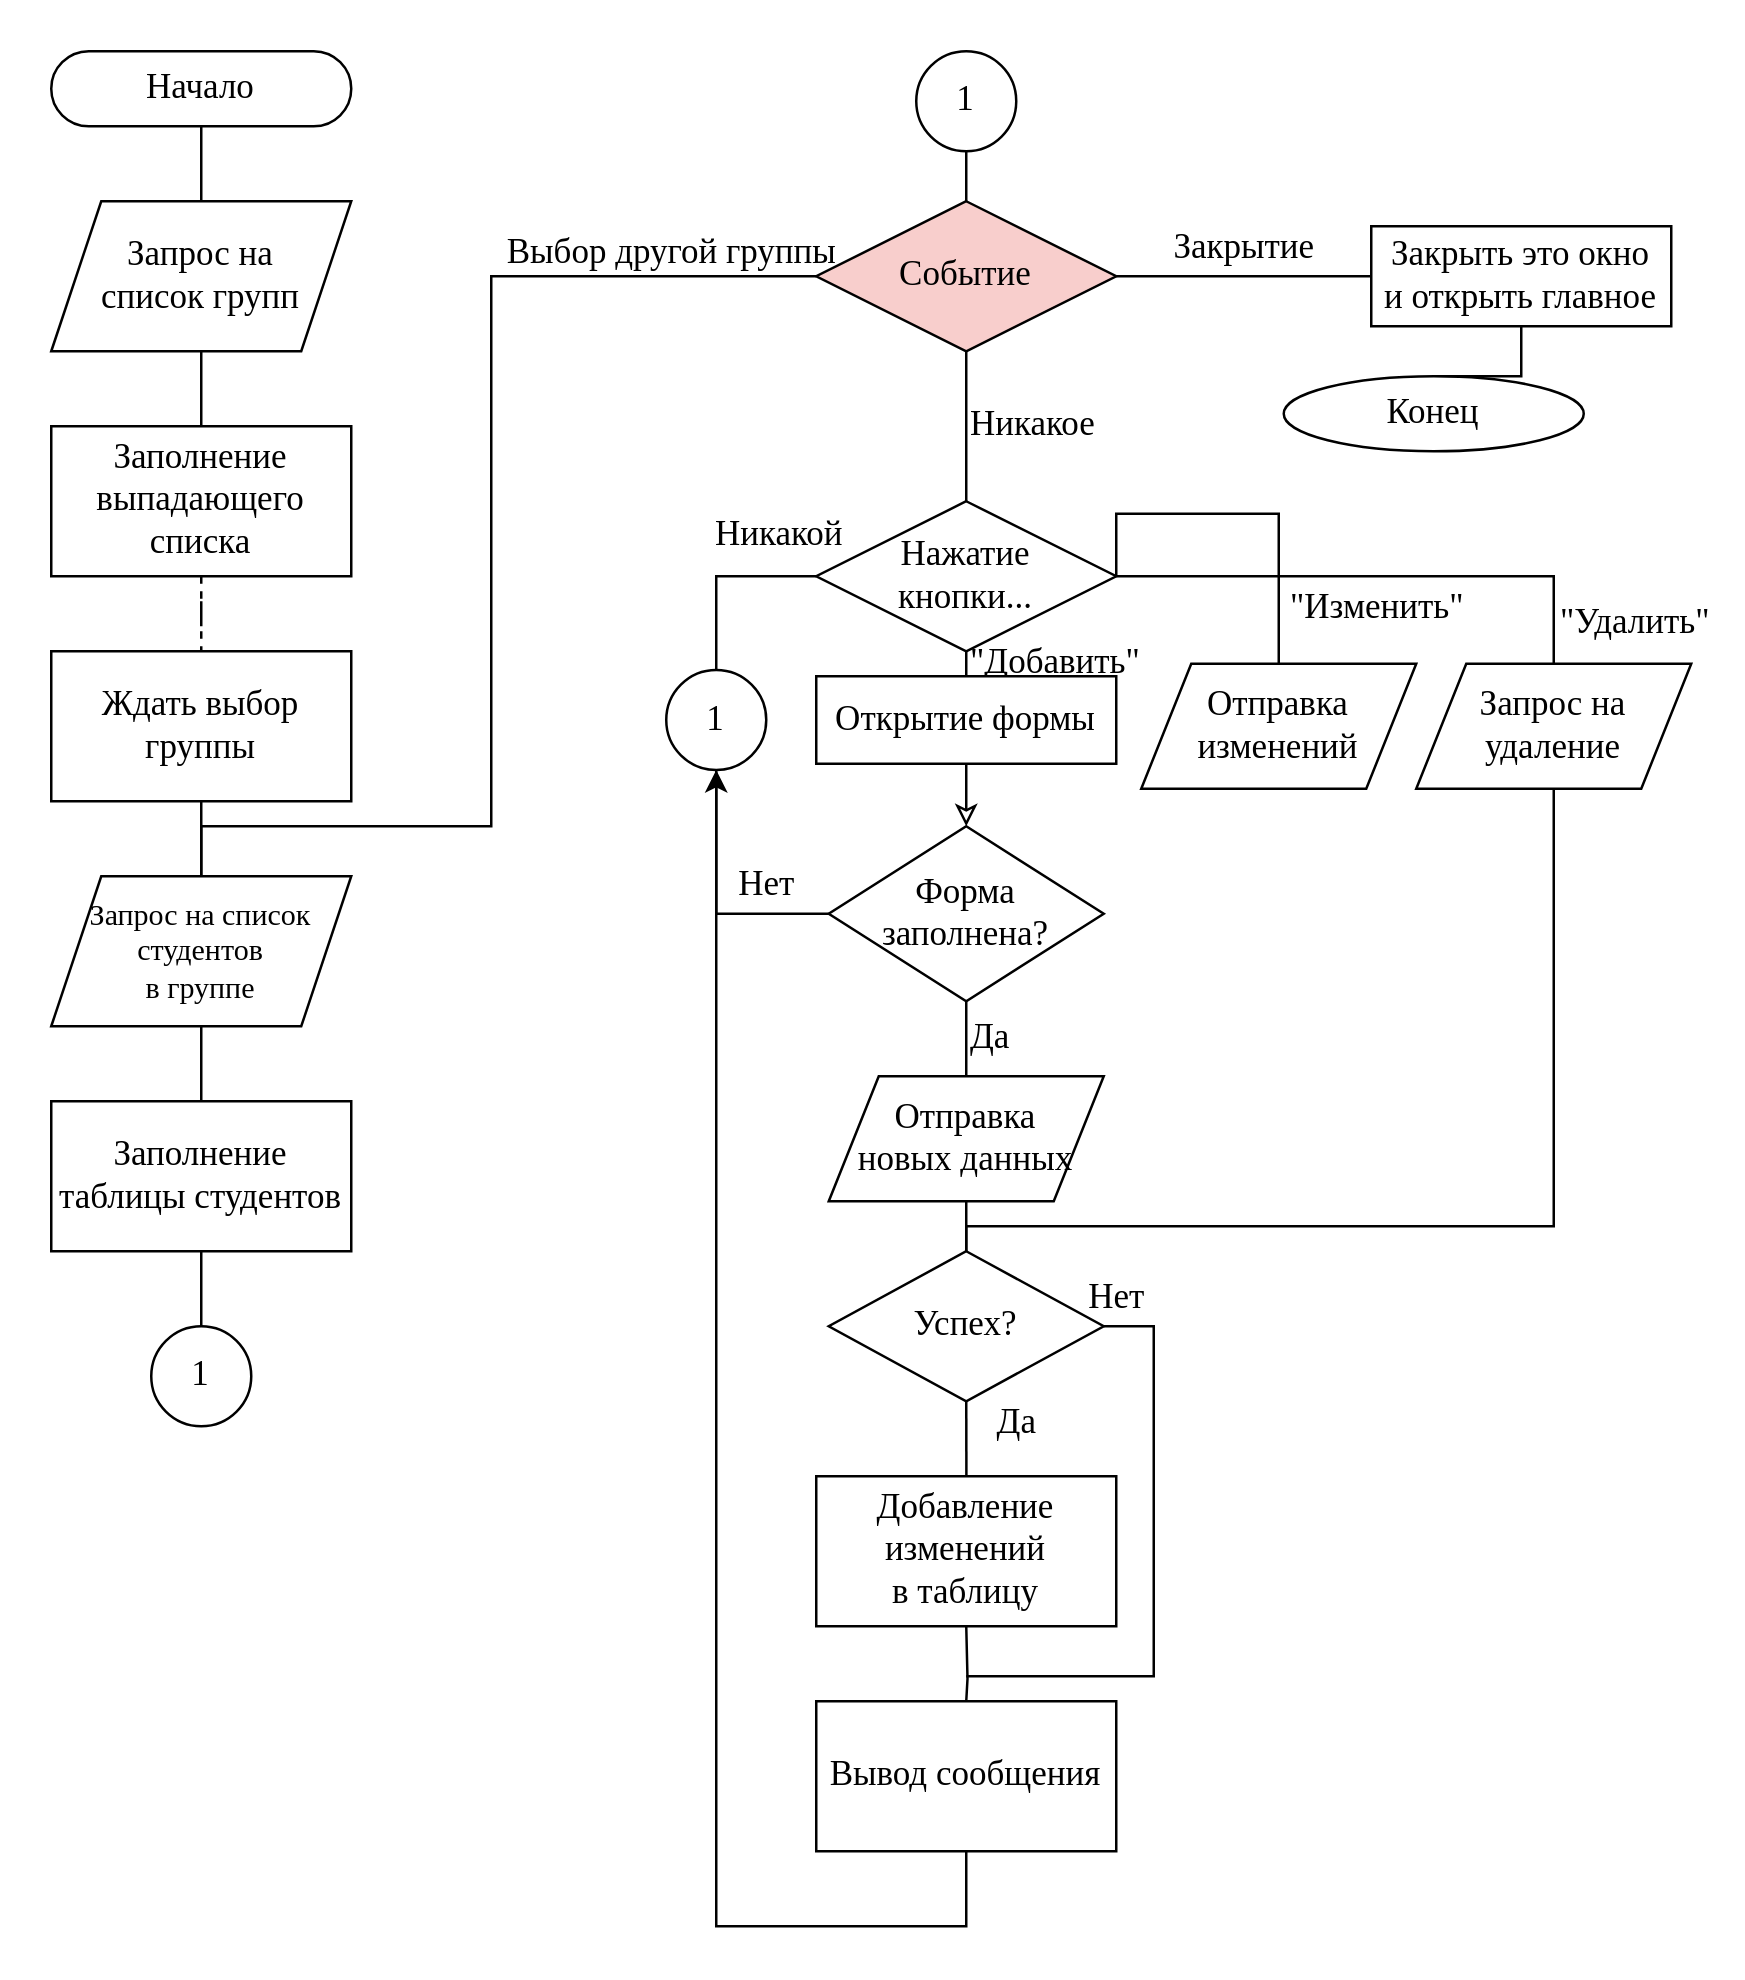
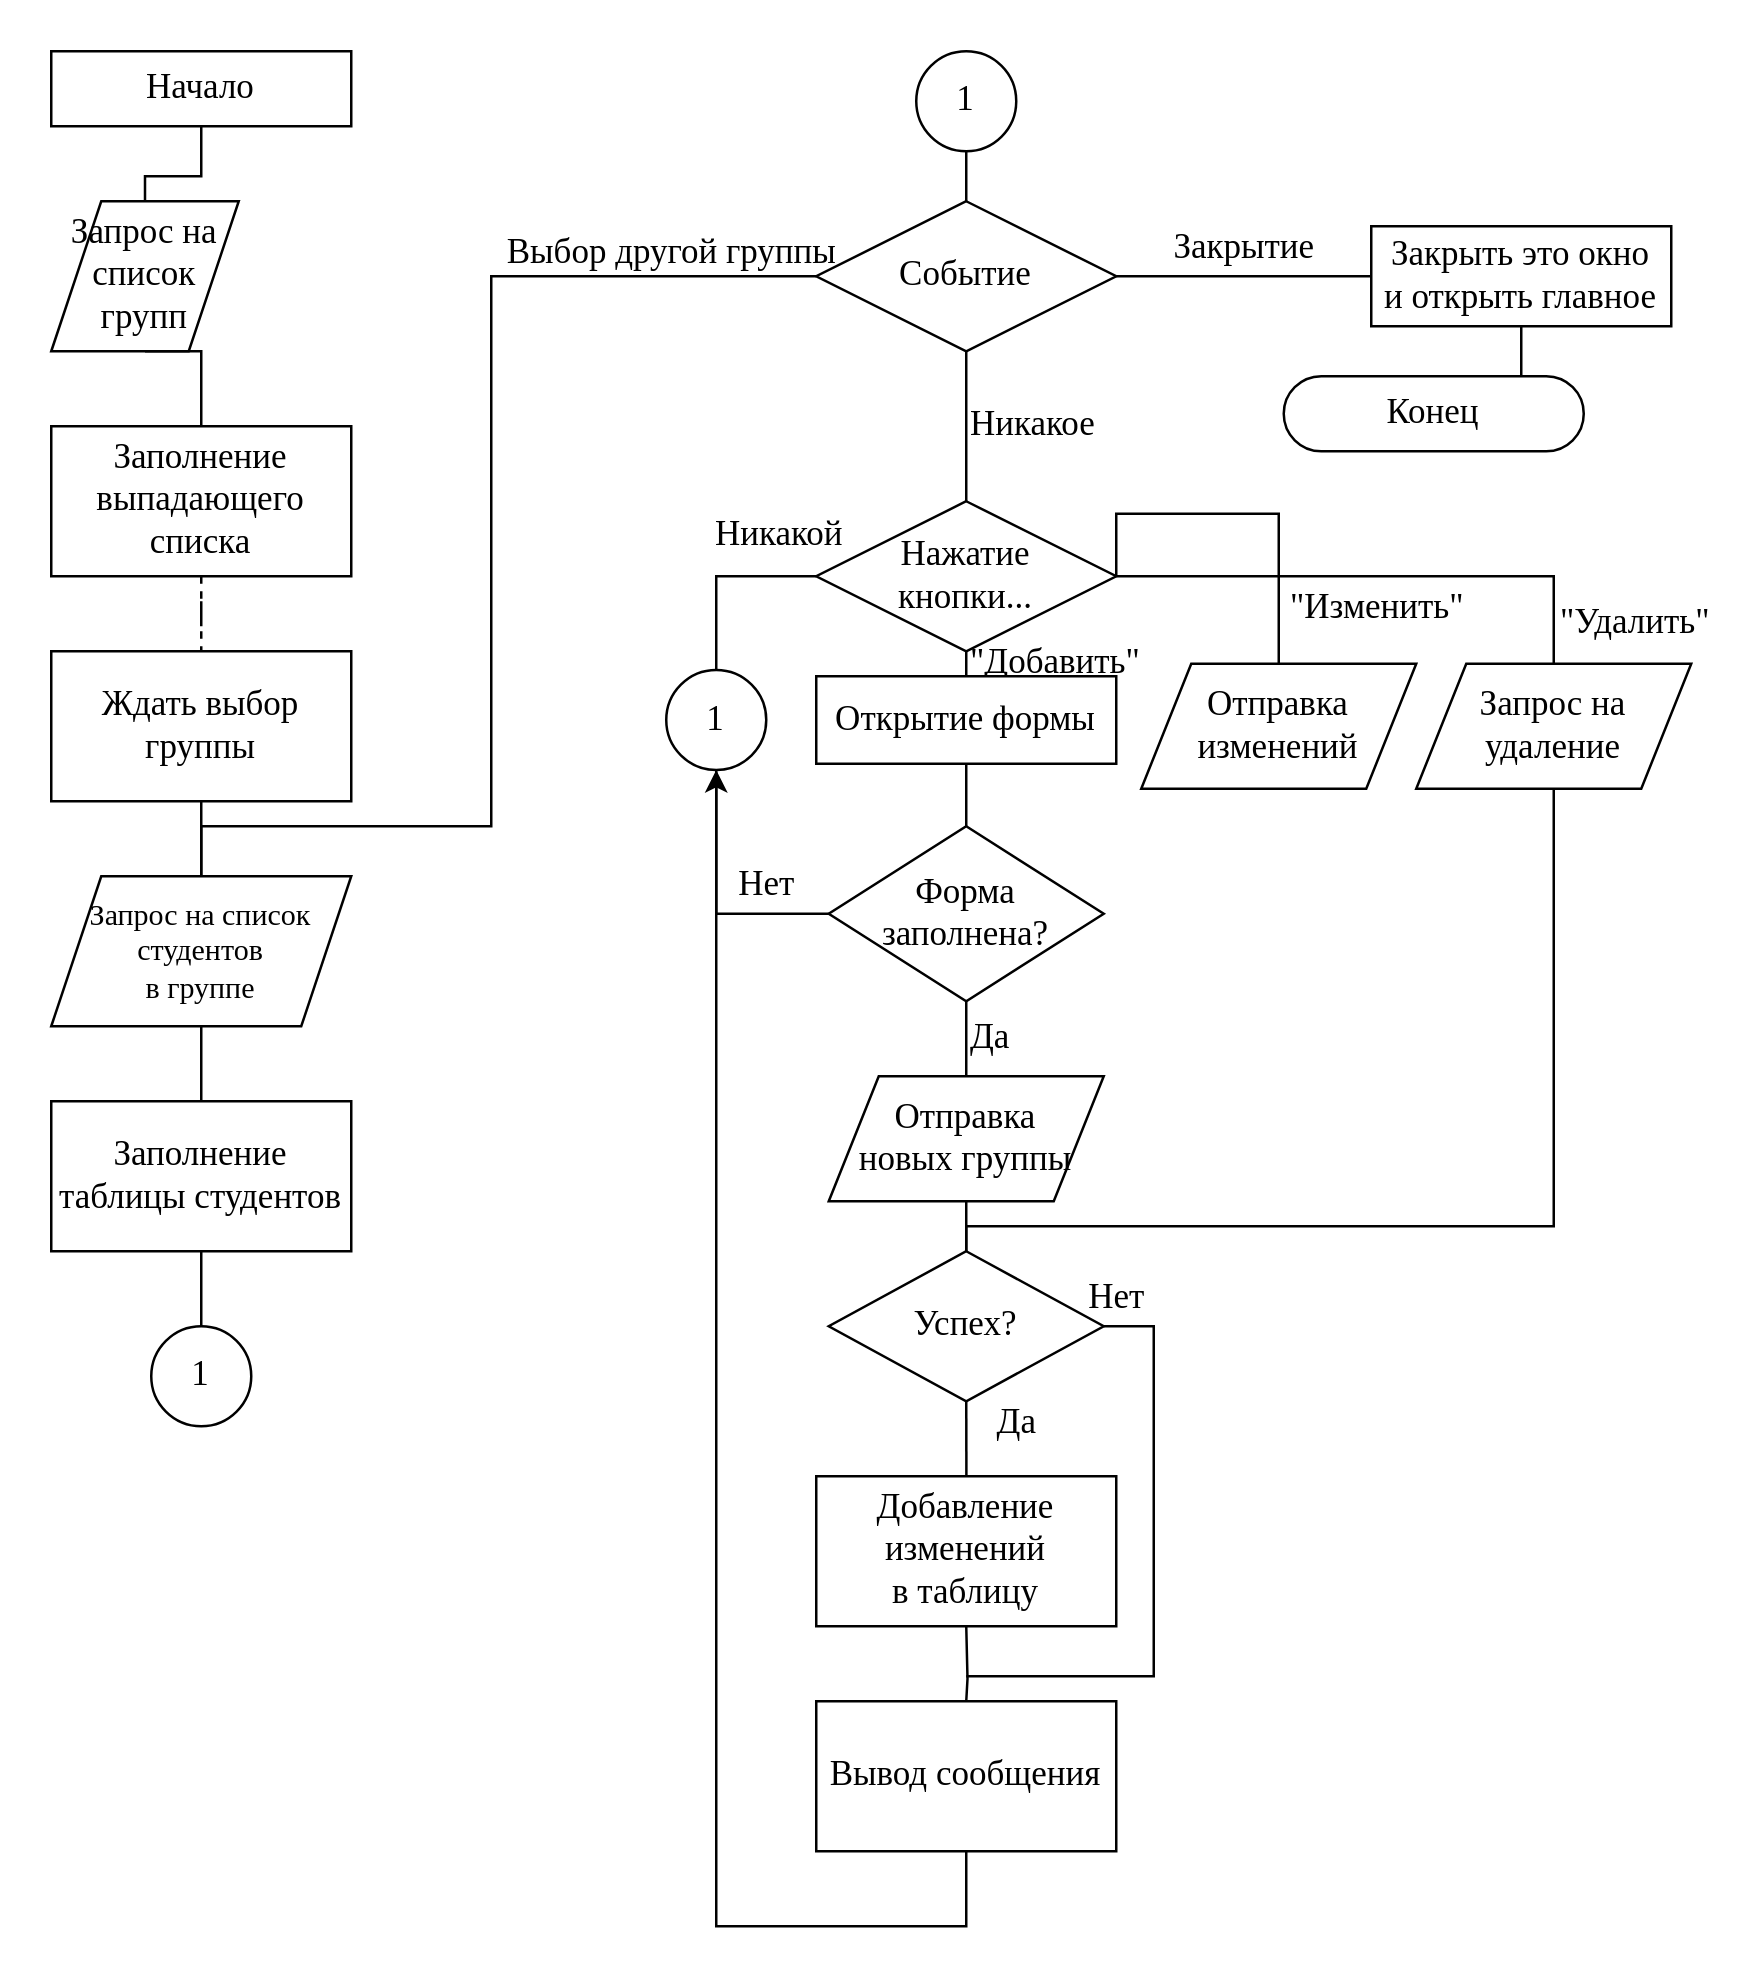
(201, 89) -> (201, 89)
(201, 276) -> (145, 276)
(966, 276) -> (966, 276)
(1434, 414) -> (1434, 414)
(966, 808) -> (966, 815)
(966, 1139) -> (966, 1139)
